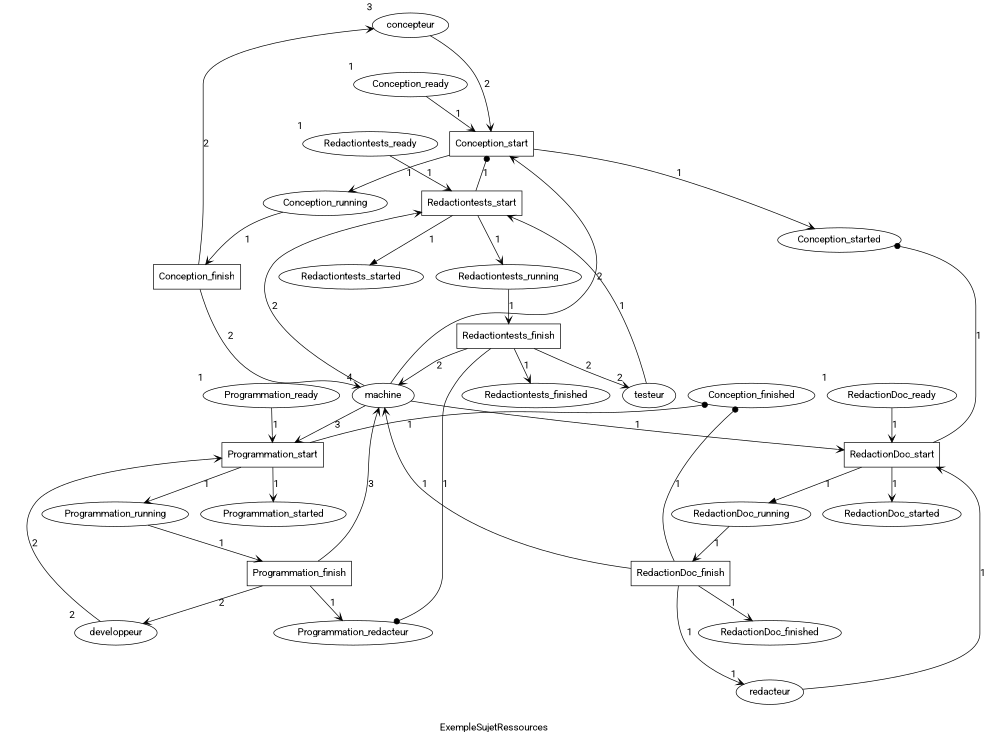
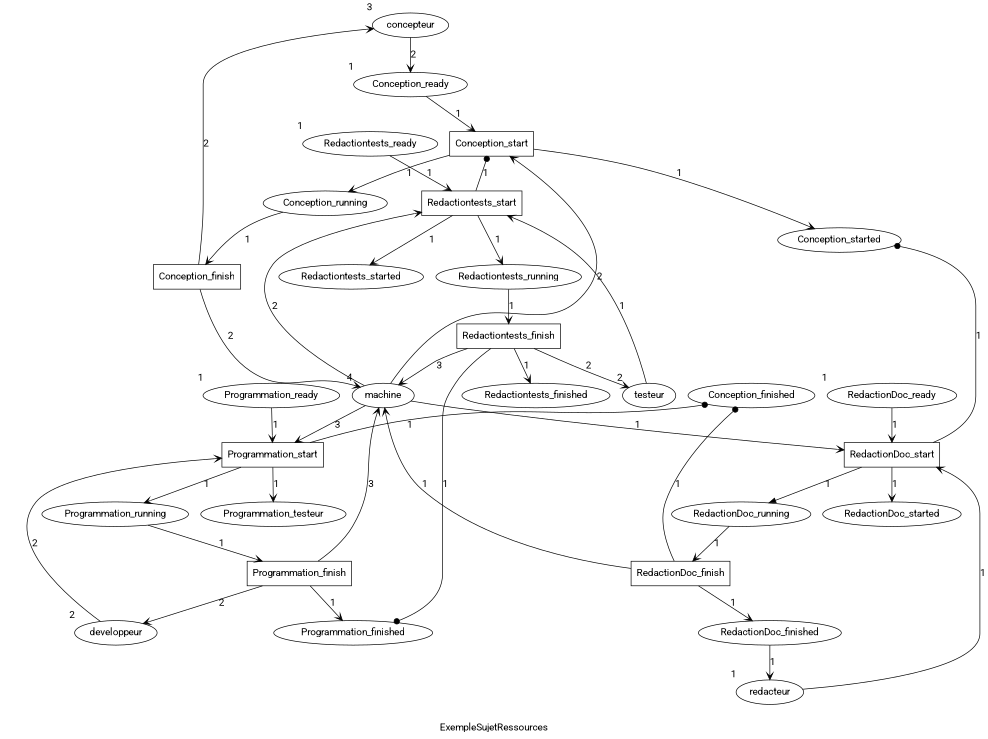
(473, 72) -> (410, 51)
(414, 238) -> (414, 238)
(439, 366) -> (439, 366)
(273, 514) -> (273, 514)
(353, 633) -> (353, 633)
(687, 646) -> (770, 659)
